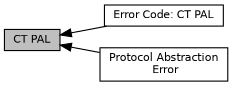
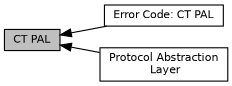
(164, 64) -> (164, 64)
